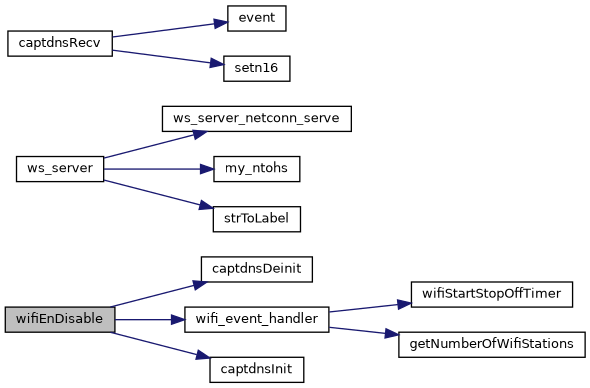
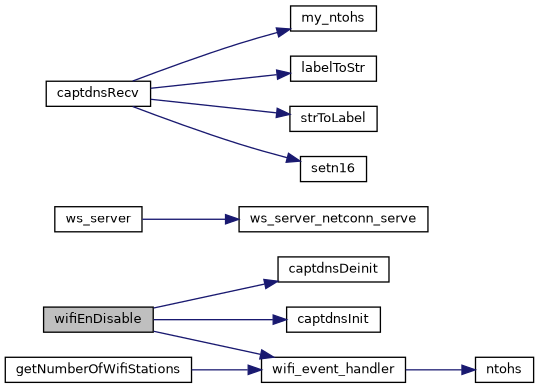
(257, 18) -> (334, 69)
(152, 169) -> (204, 55)
(152, 192) -> (214, 106)
(492, 295) -> (505, 370)
(357, 330) -> (220, 370)
